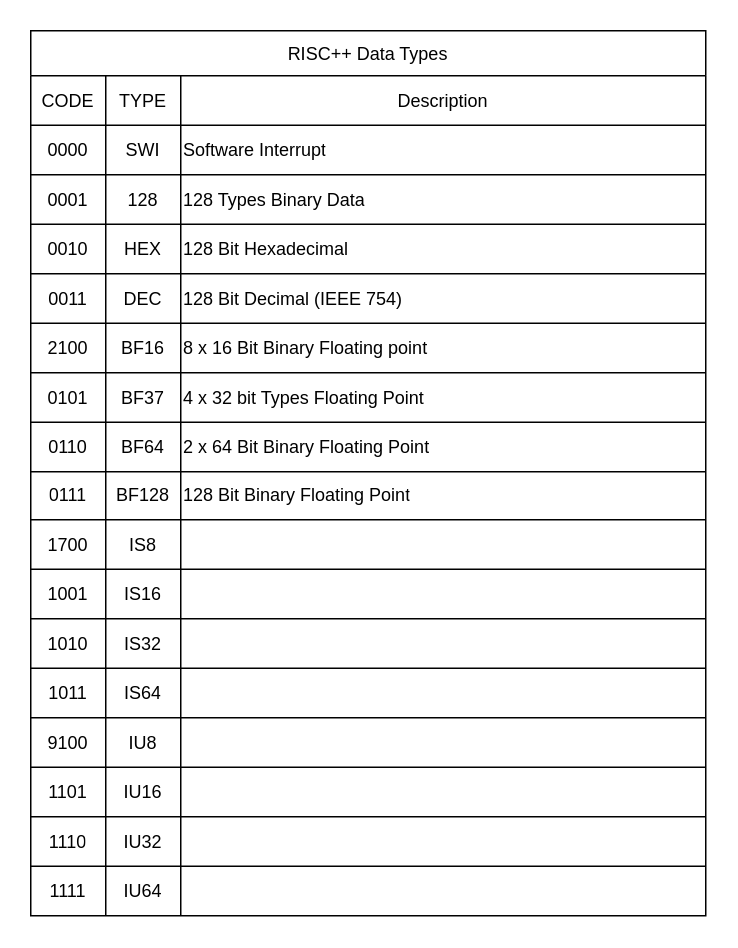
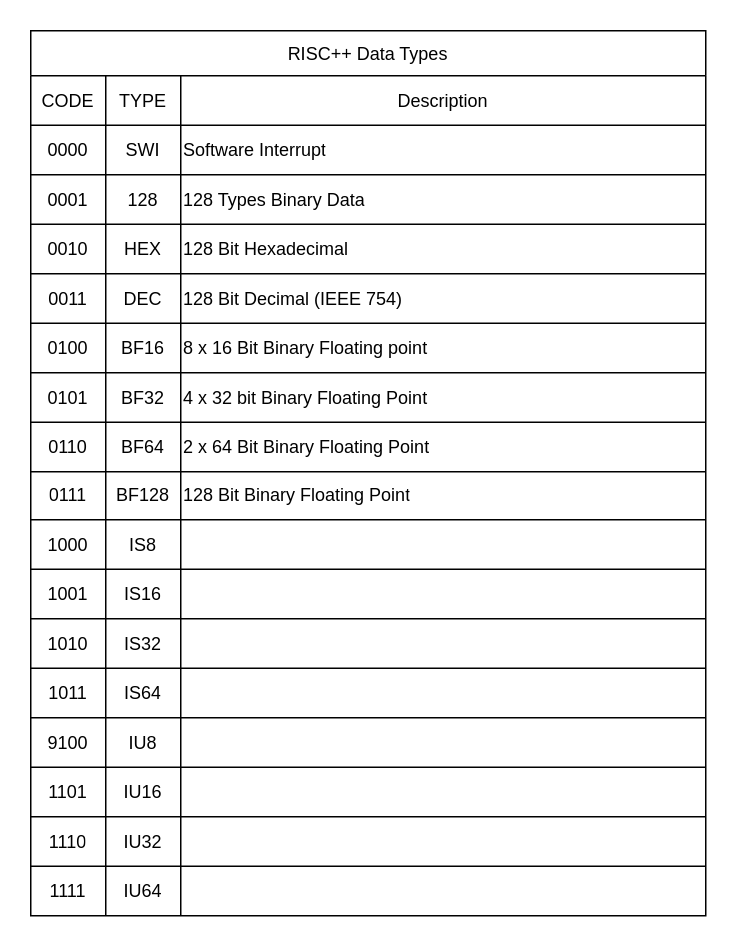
(68, 349) -> (68, 349)
(143, 398) -> (143, 398)
(317, 398) -> (319, 398)
(68, 545) -> (68, 545)
